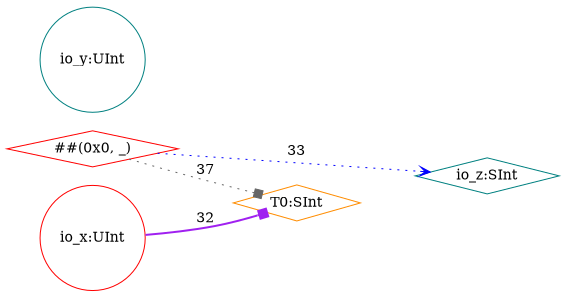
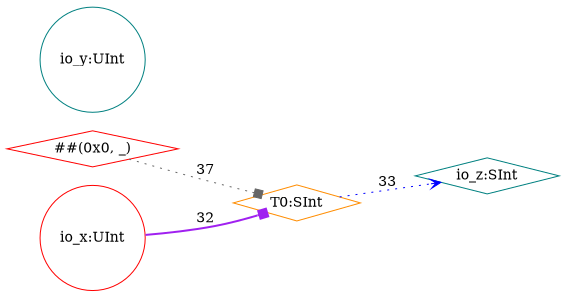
(289, 162) -> (385, 190)
